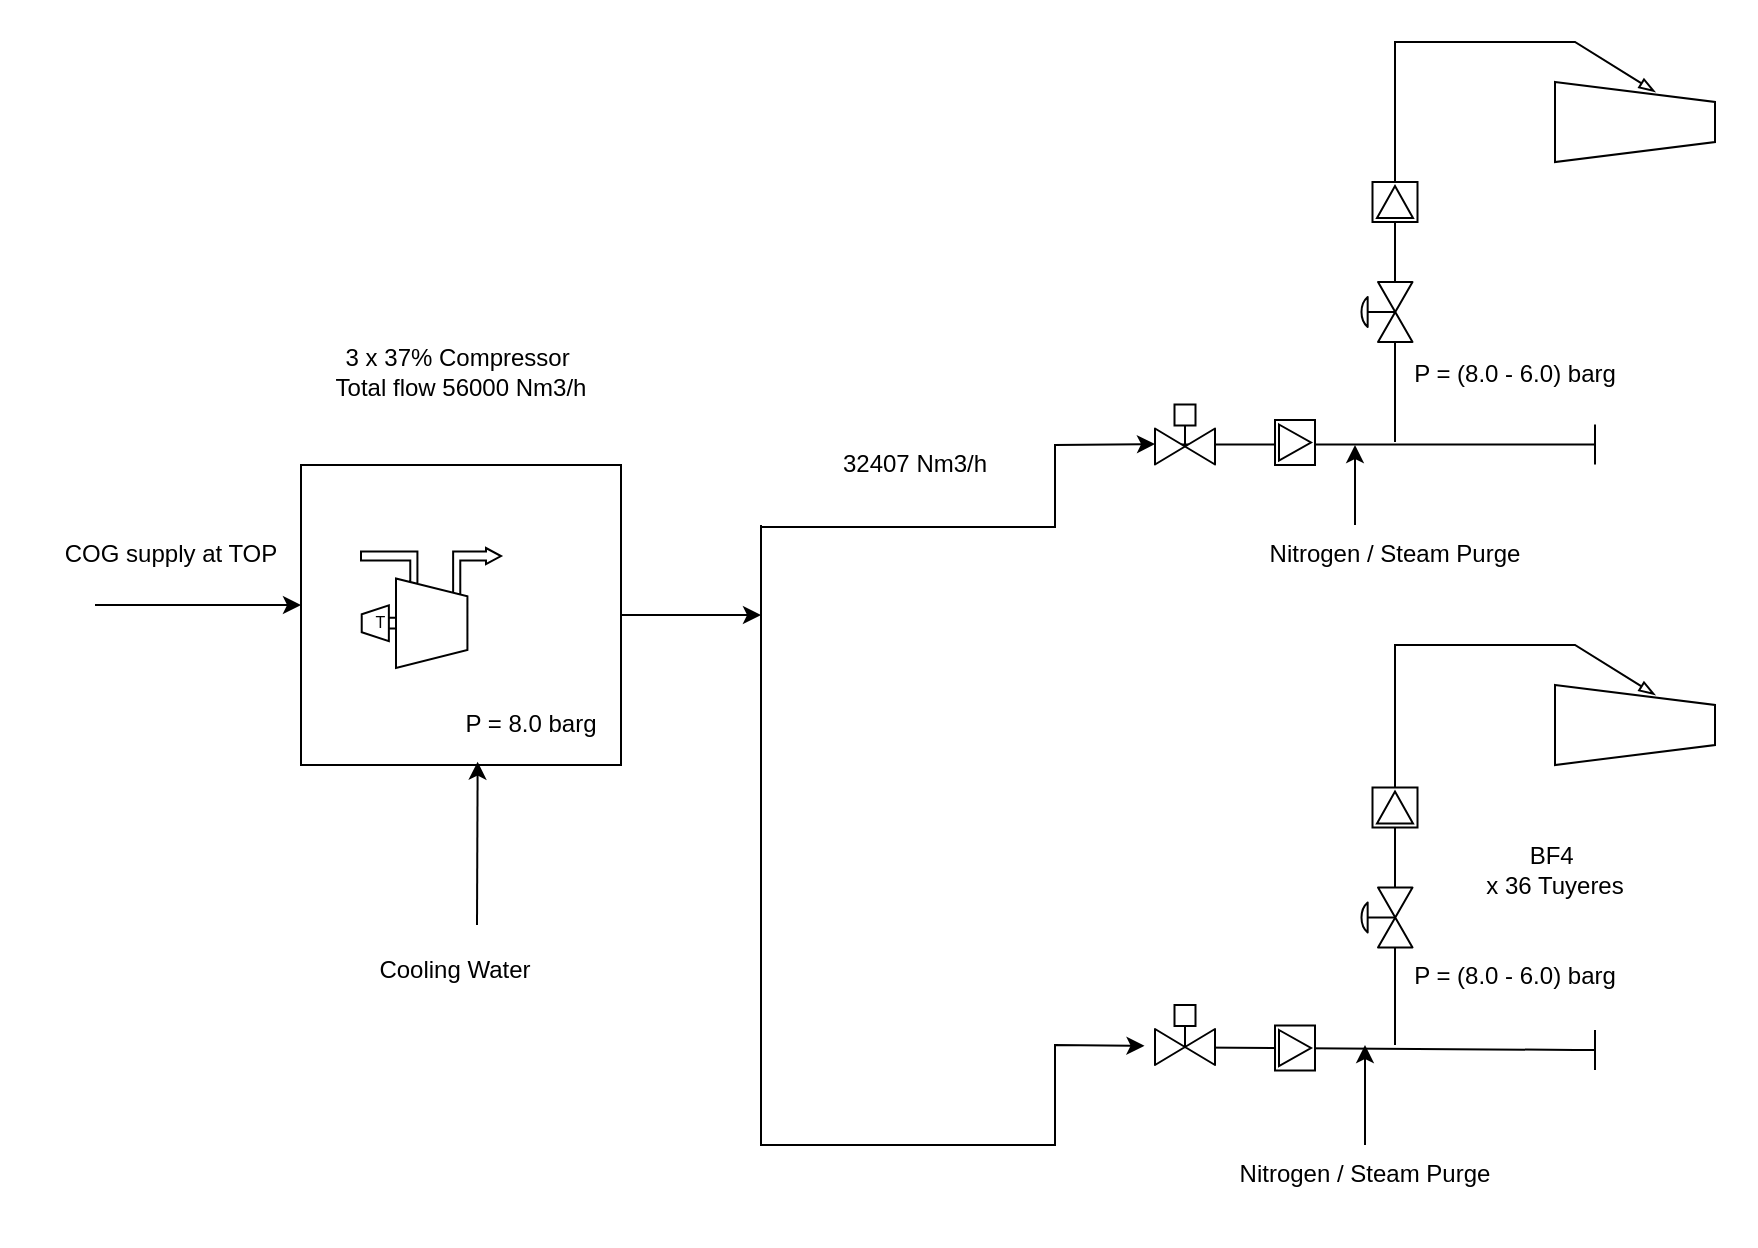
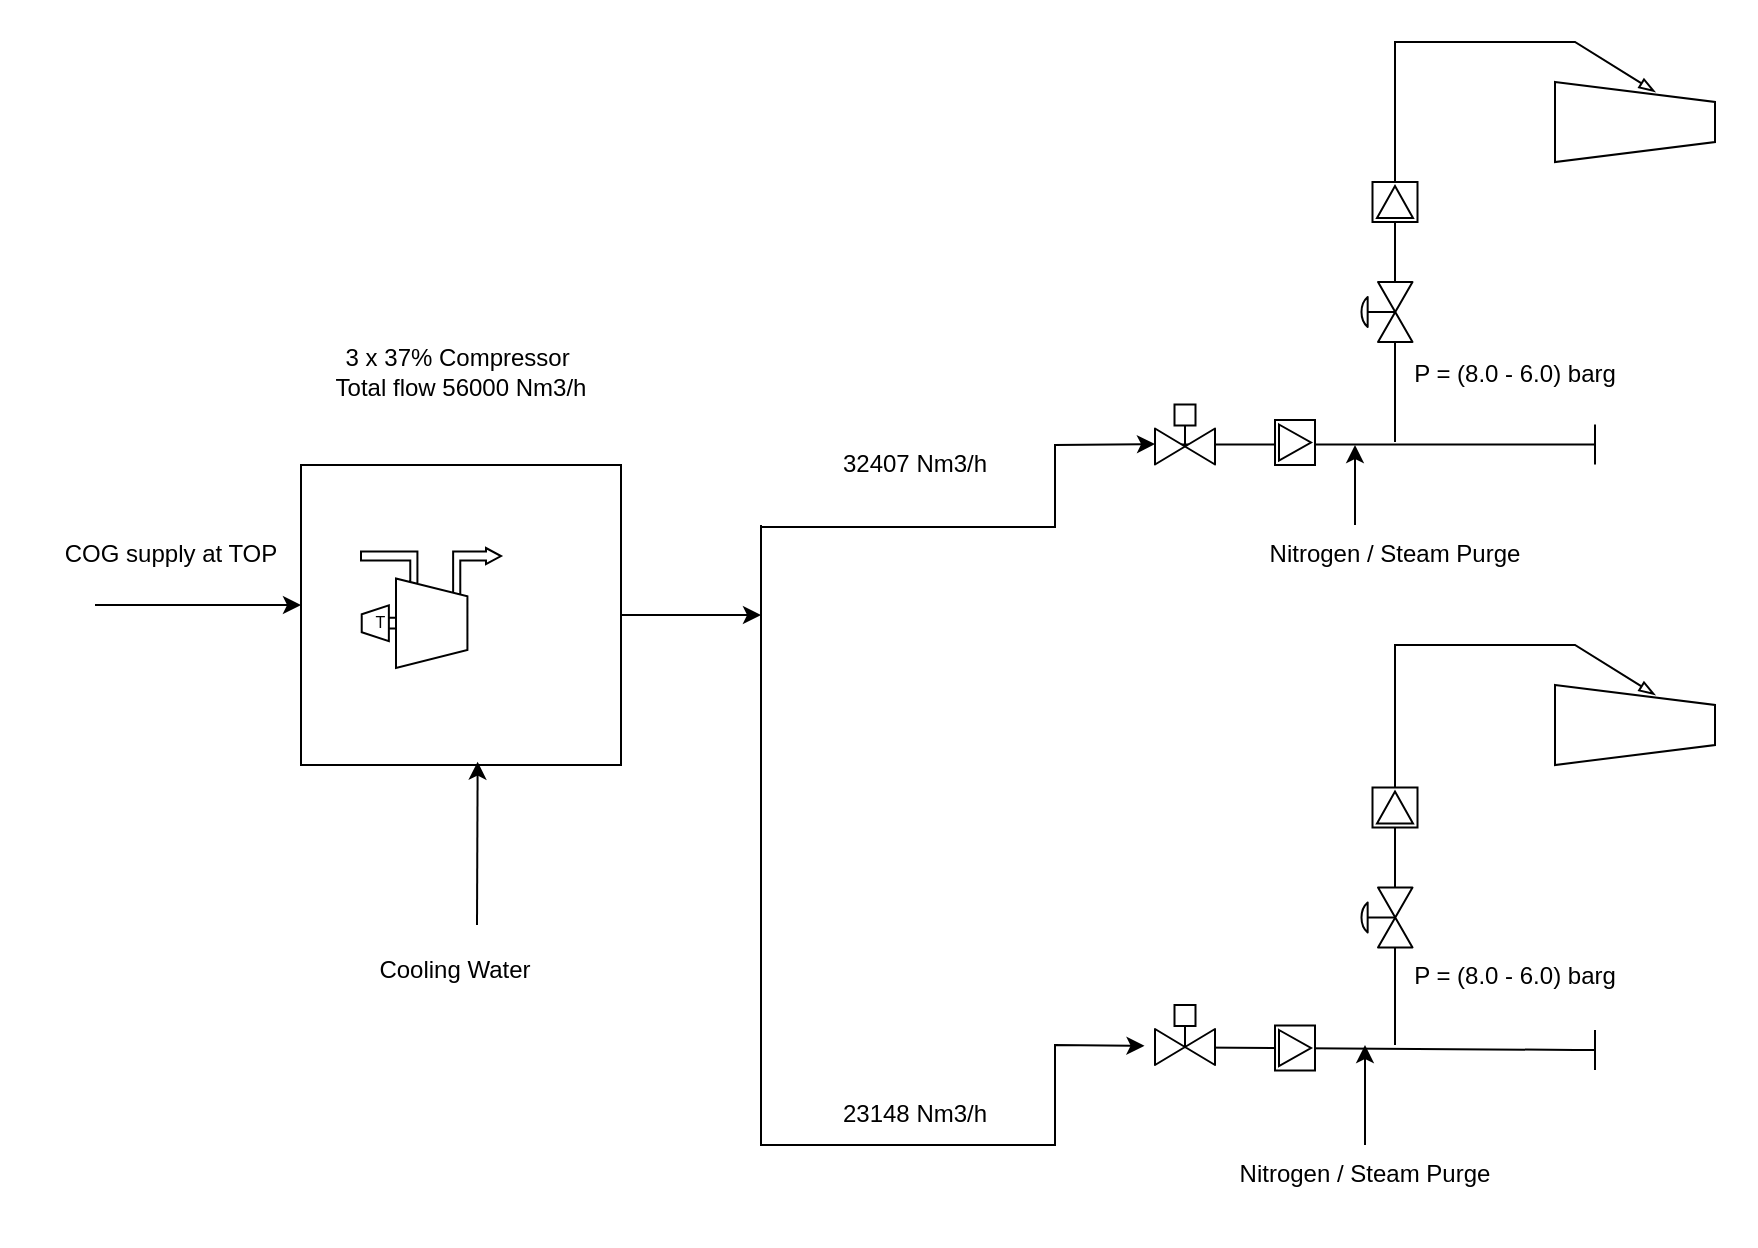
(531, 725) -> none
(1555, 871) -> none
none -> (915, 1115)
